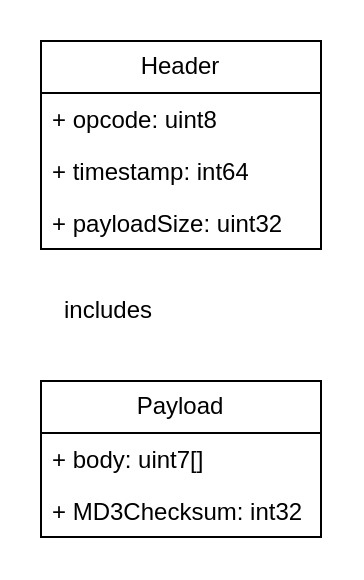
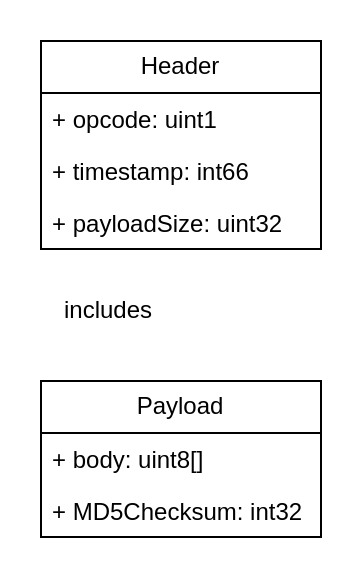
(141, 121) -> (141, 121)
(158, 173) -> (158, 173)
(141, 461) -> (141, 461)
(175, 513) -> (175, 513)
